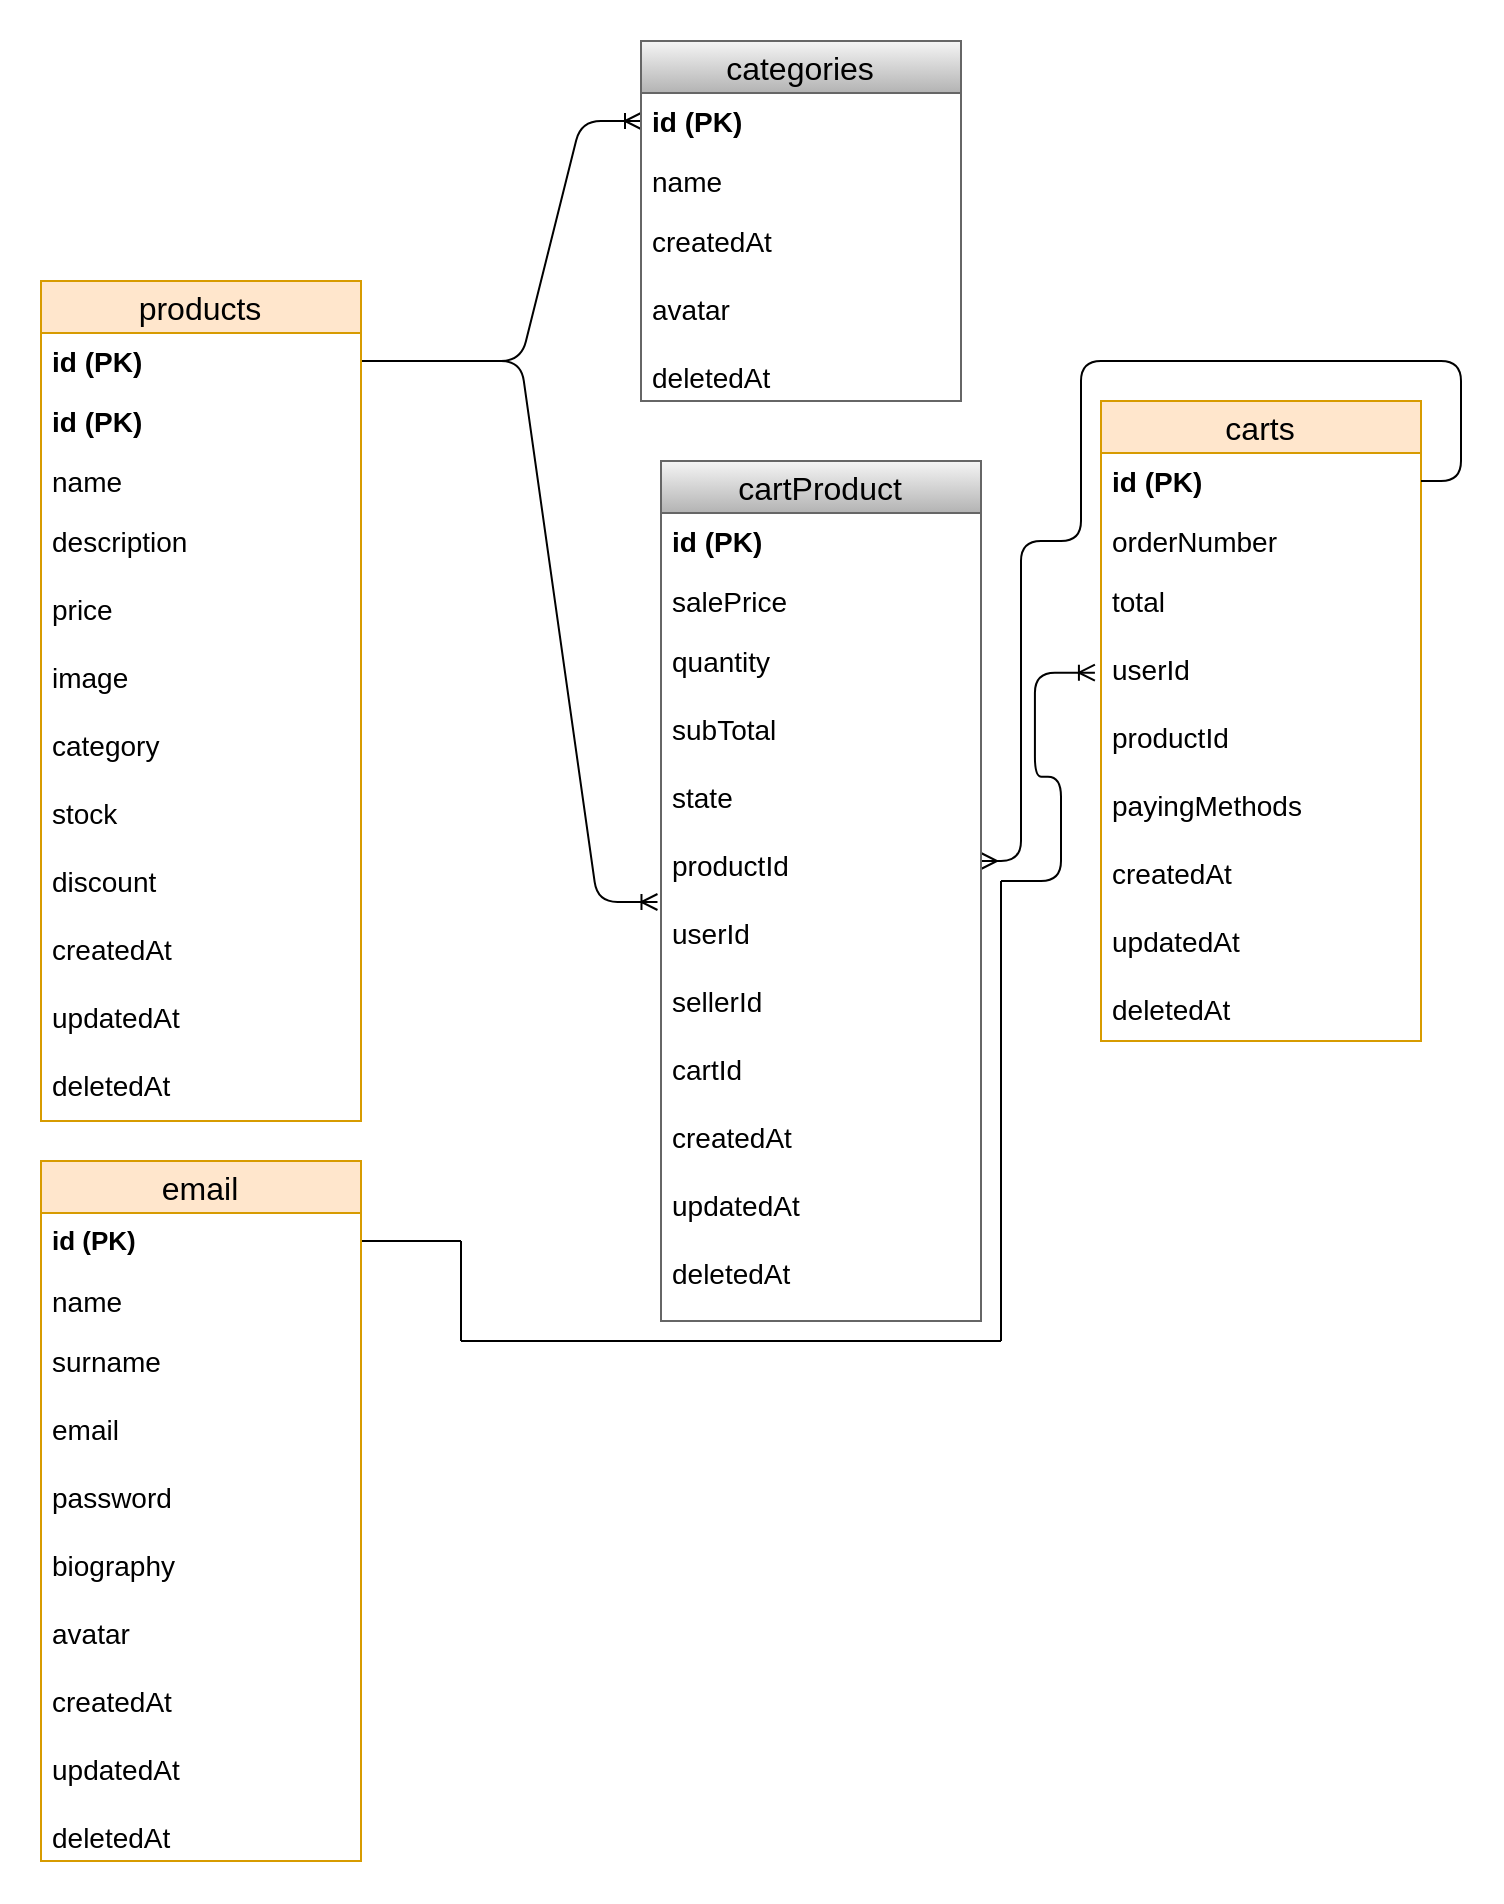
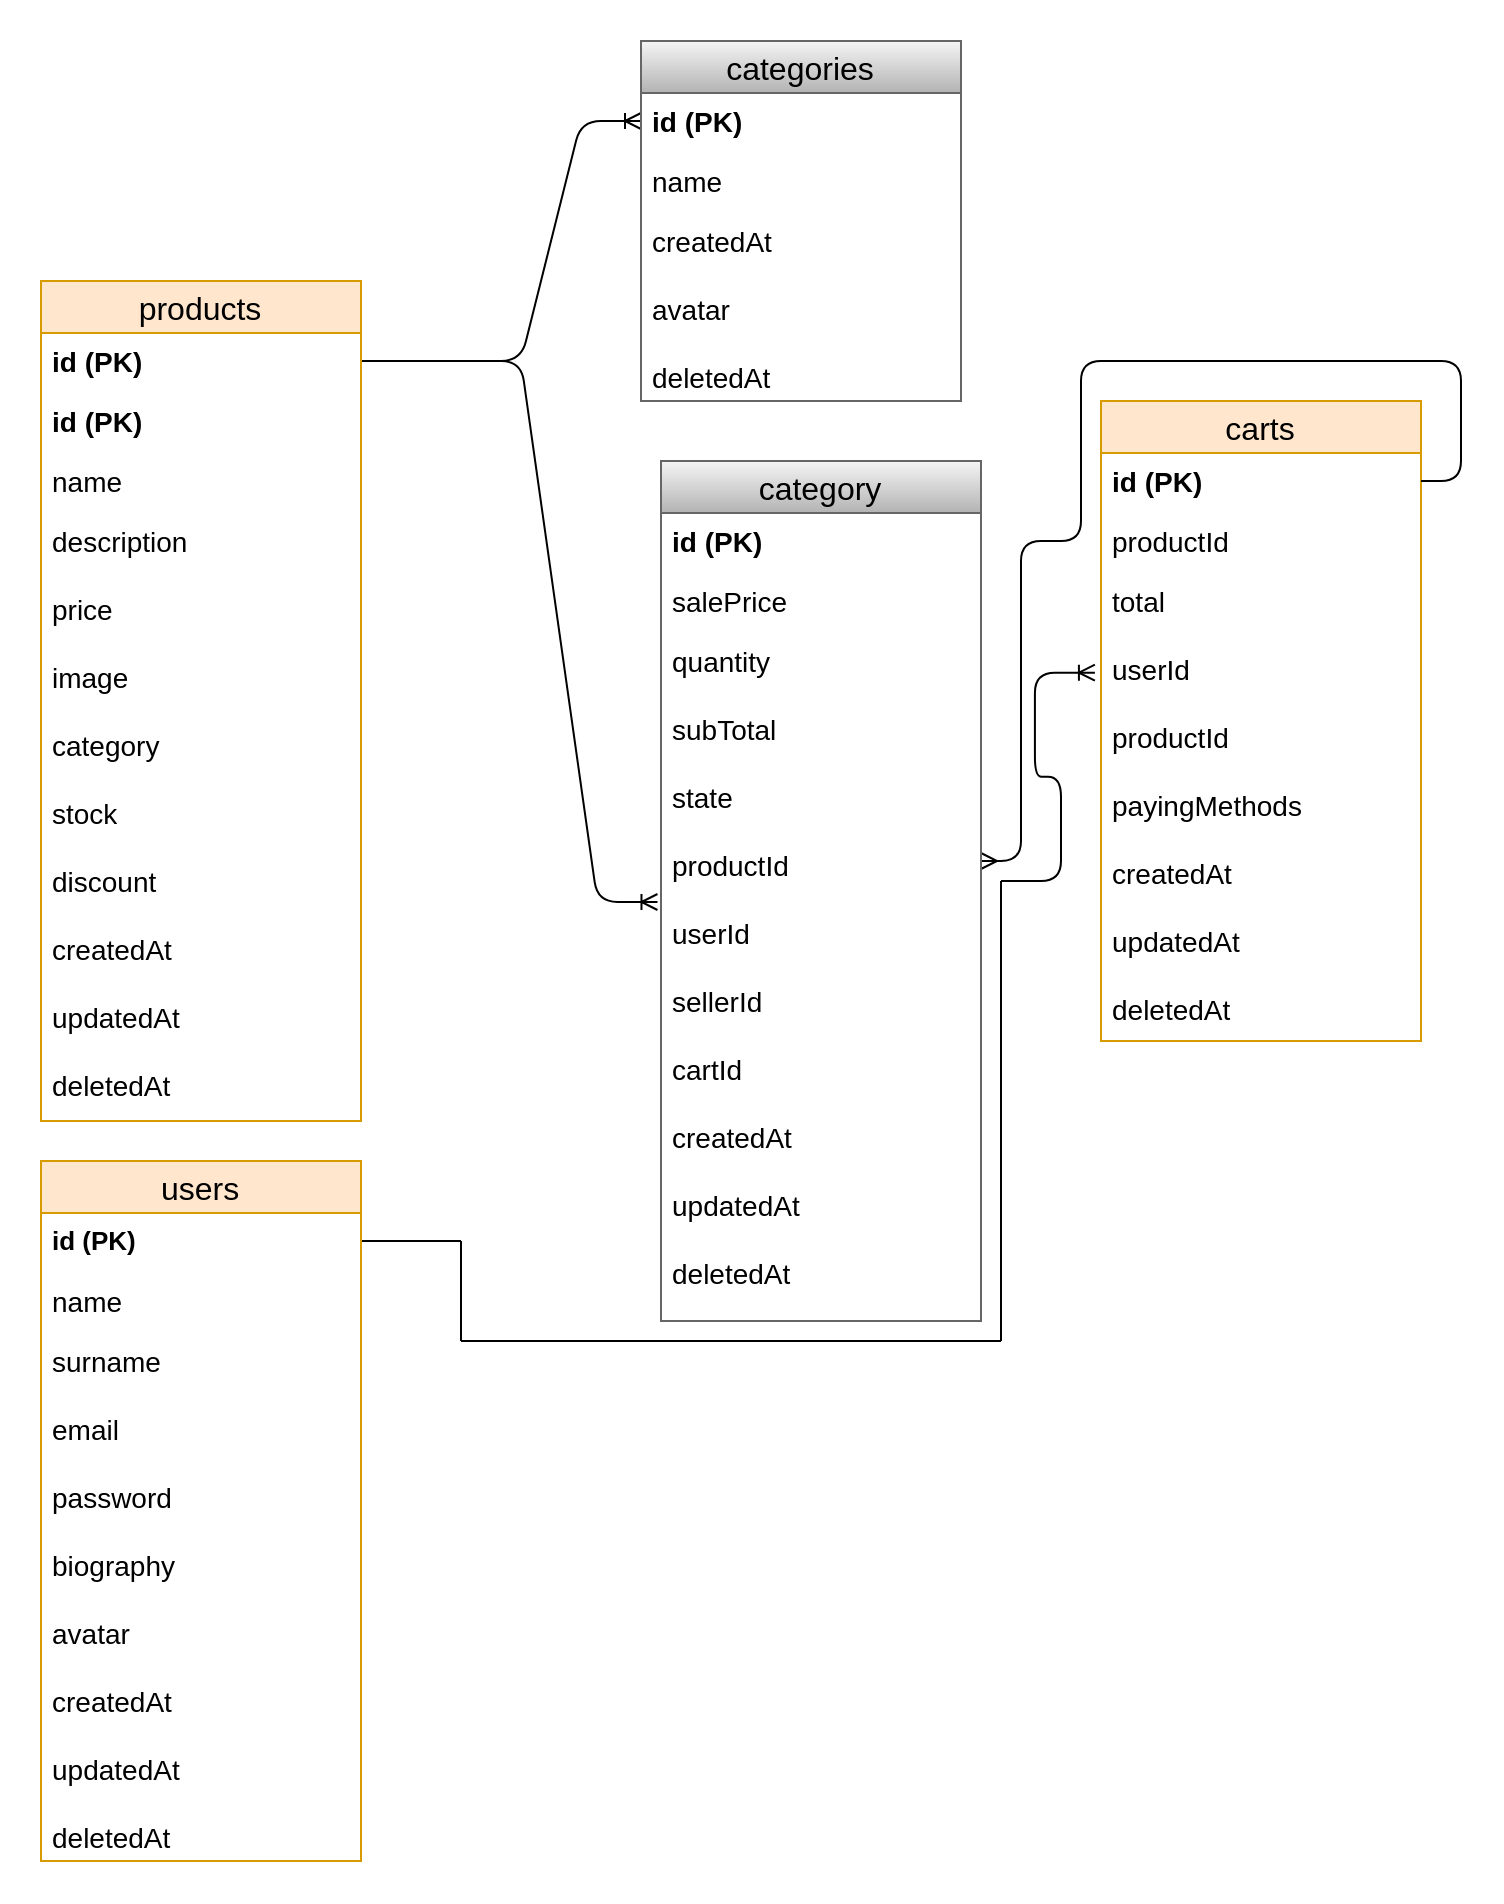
(820, 489) -> (820, 489)
(1198, 543) -> (1183, 543)
(200, 1189) -> (200, 1189)
